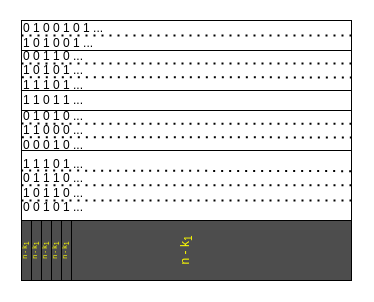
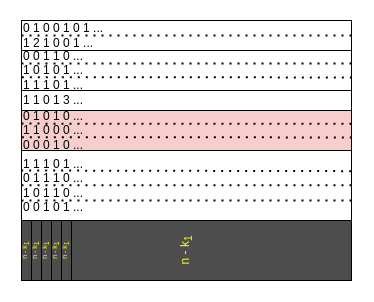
(65, 36) -> (65, 36)
(55, 101) -> (55, 101)
(187, 131) -> (187, 131)
